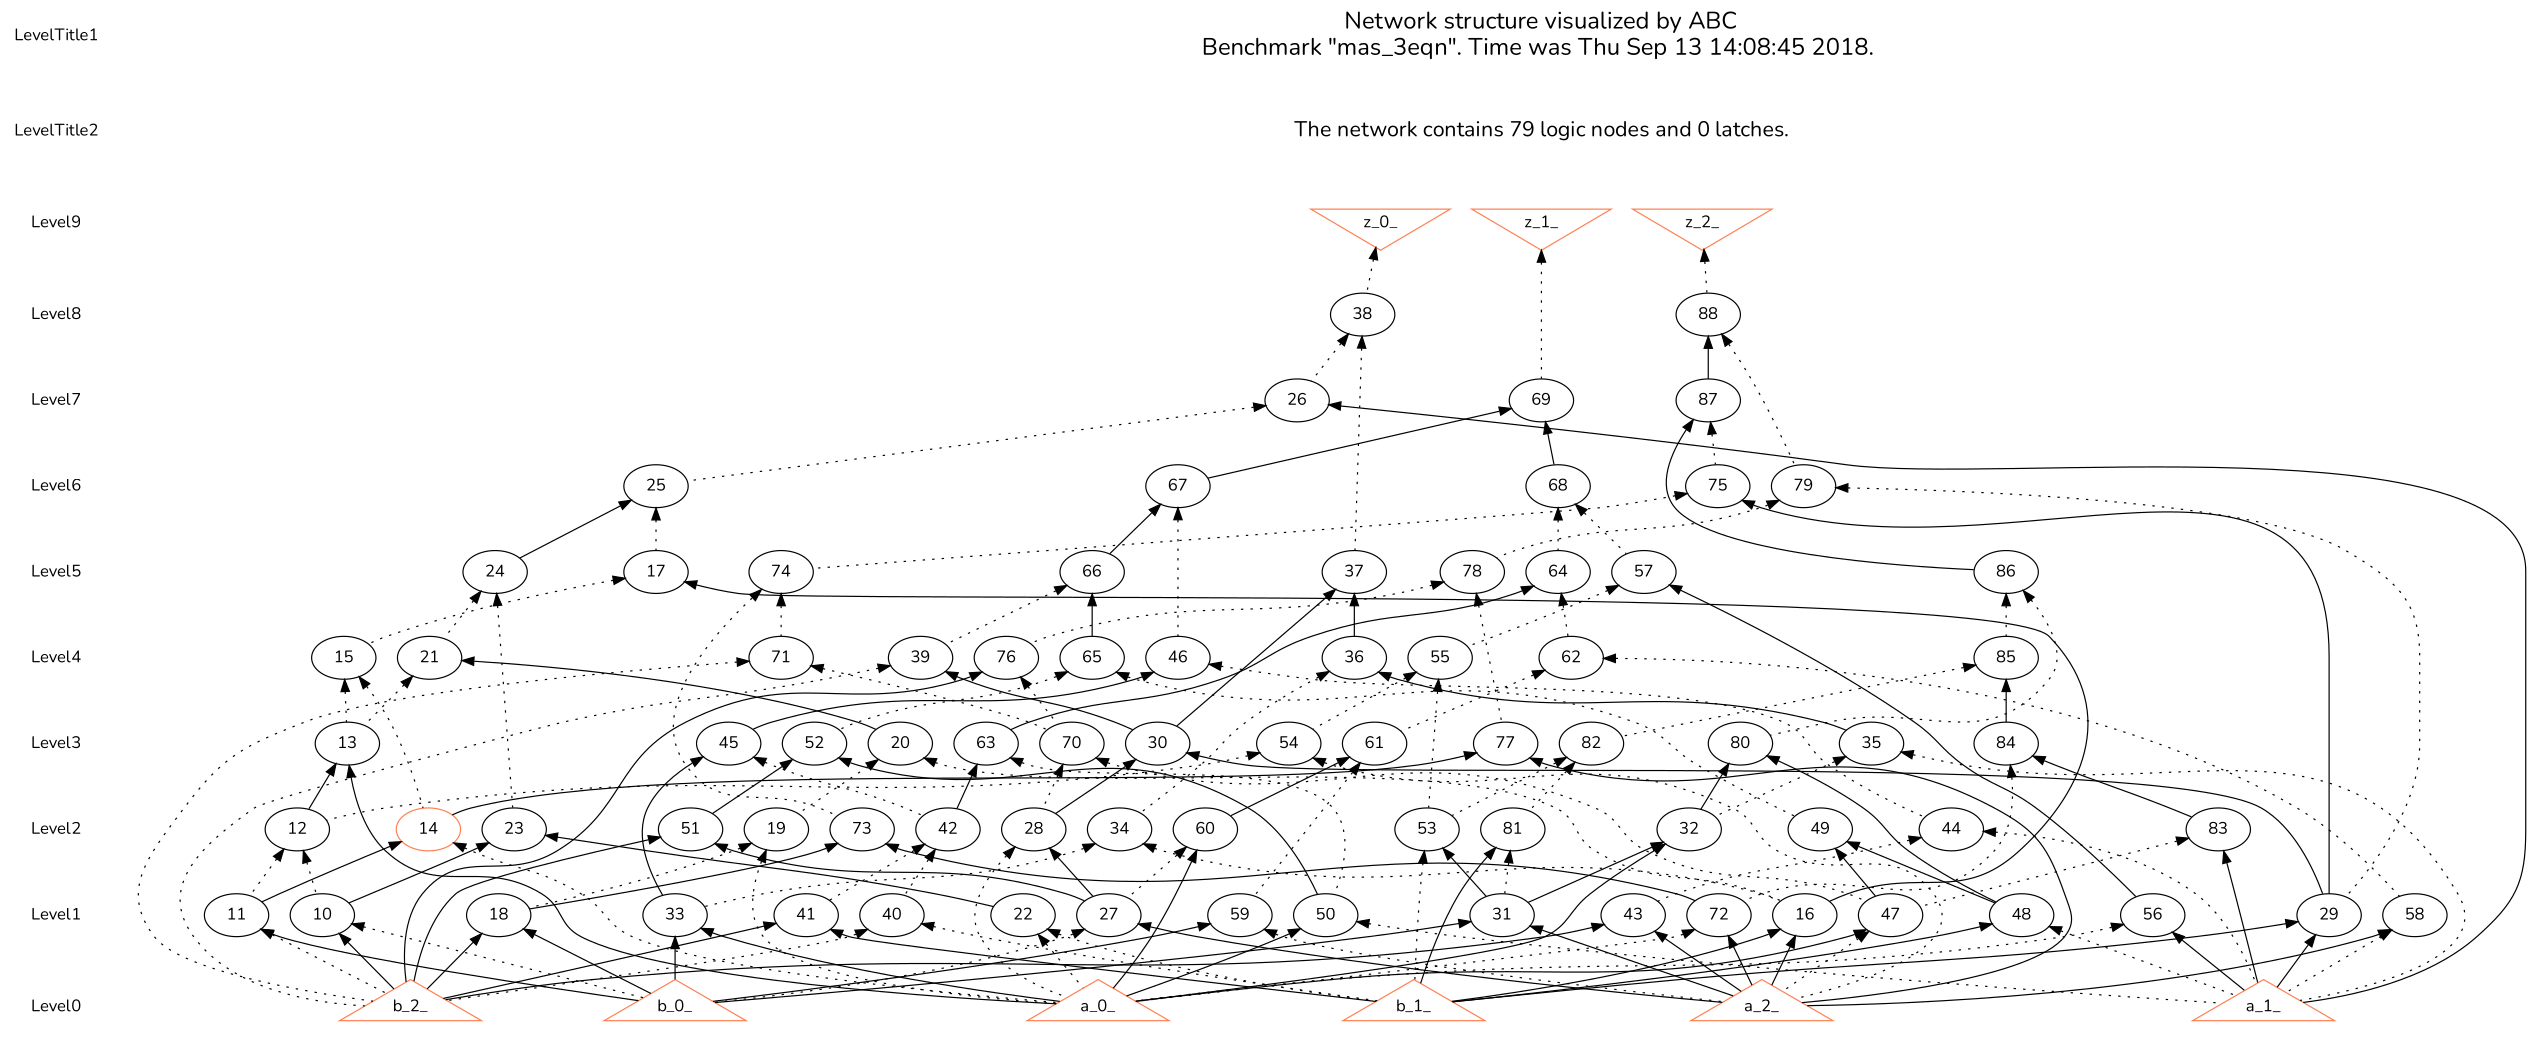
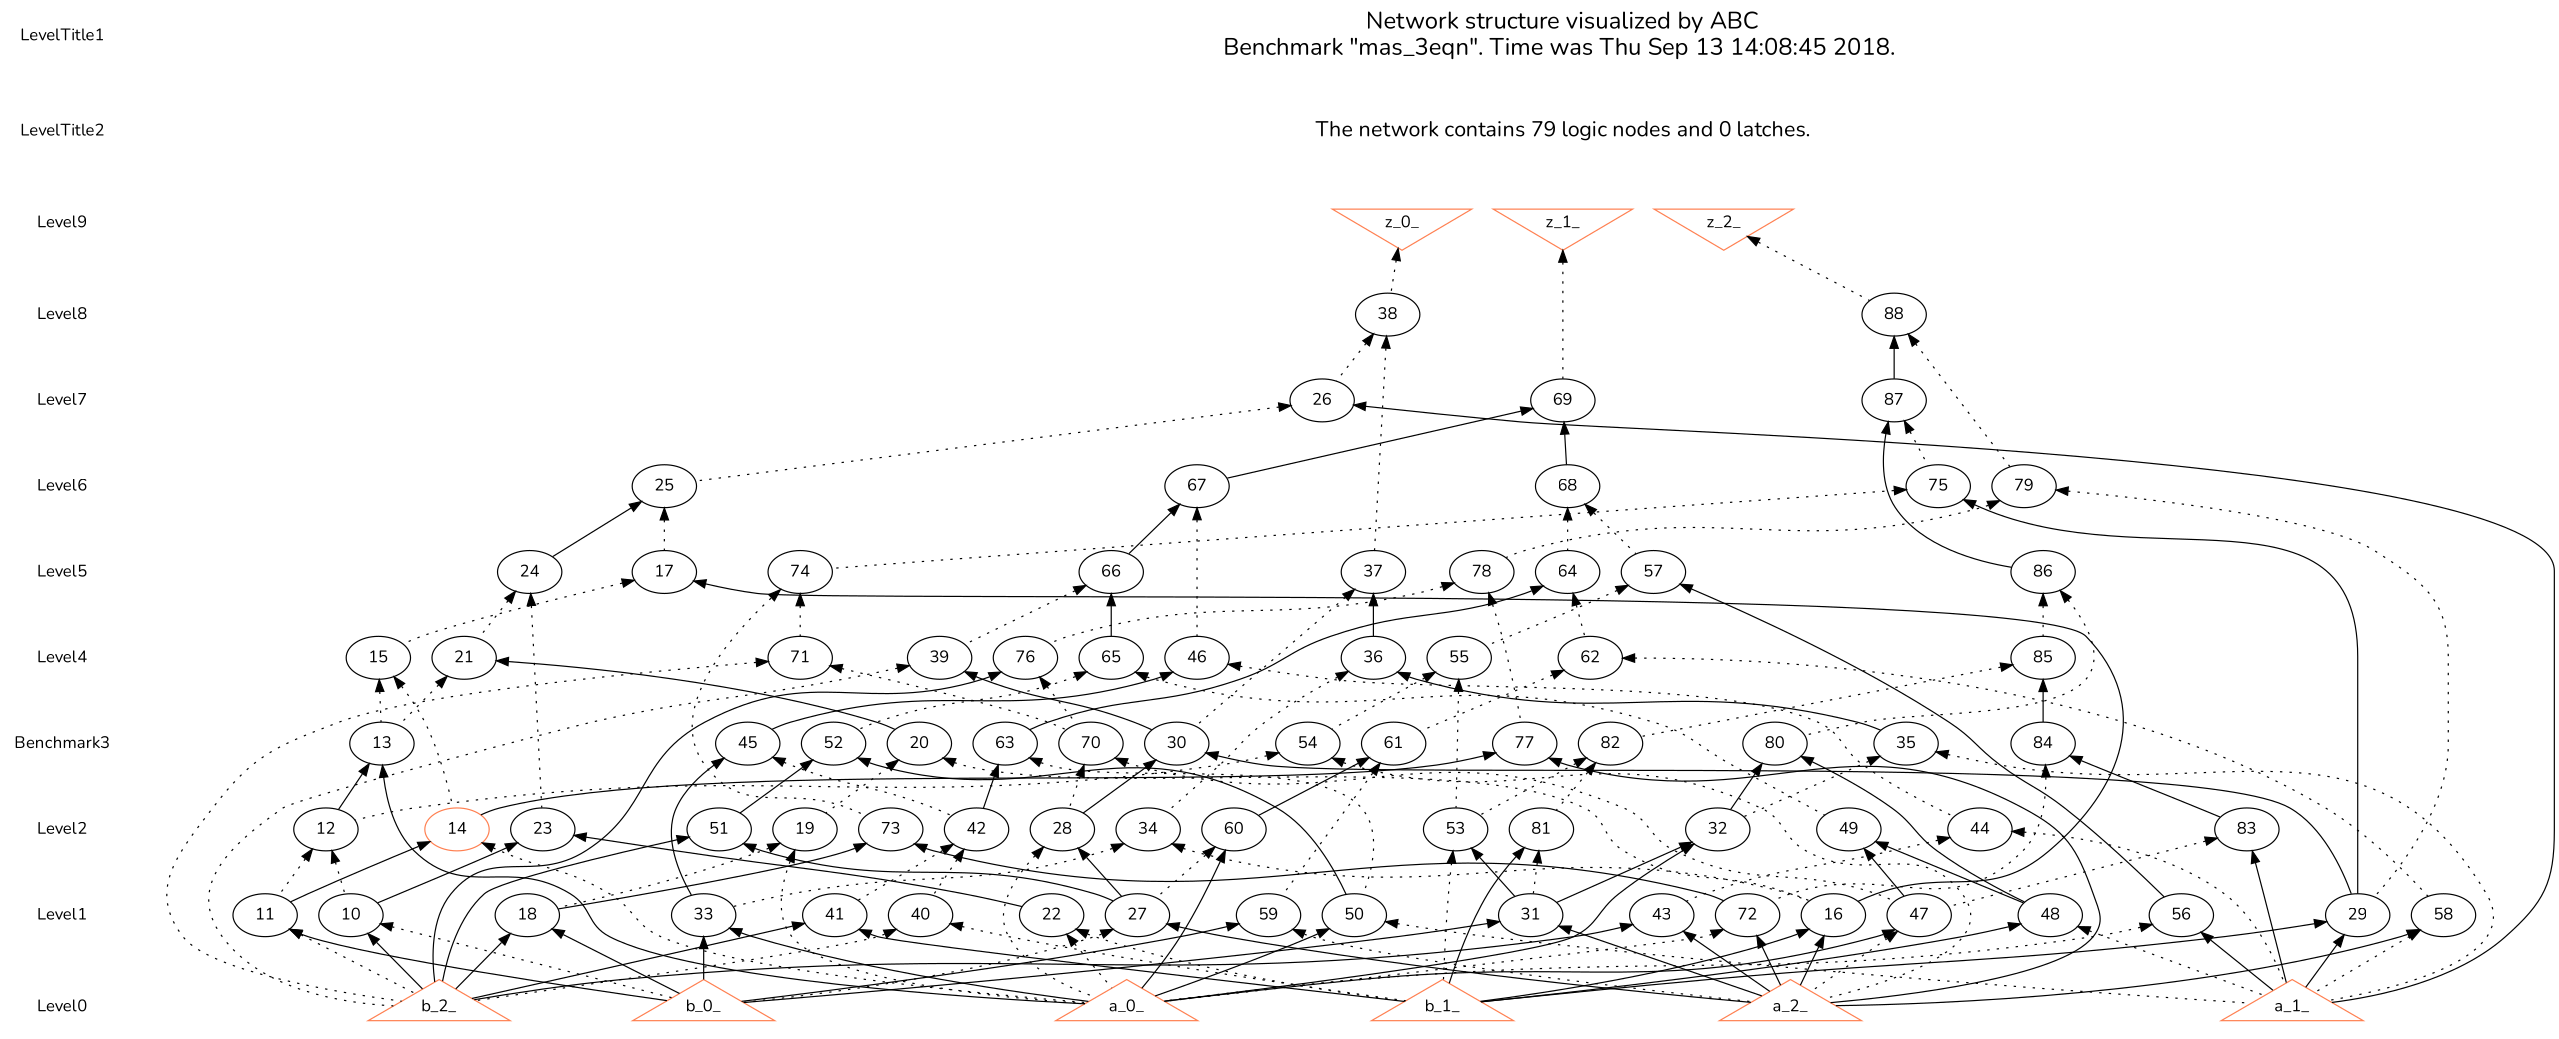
(1267, 649) -> (1286, 649)
(57, 744) -> (63, 744)
